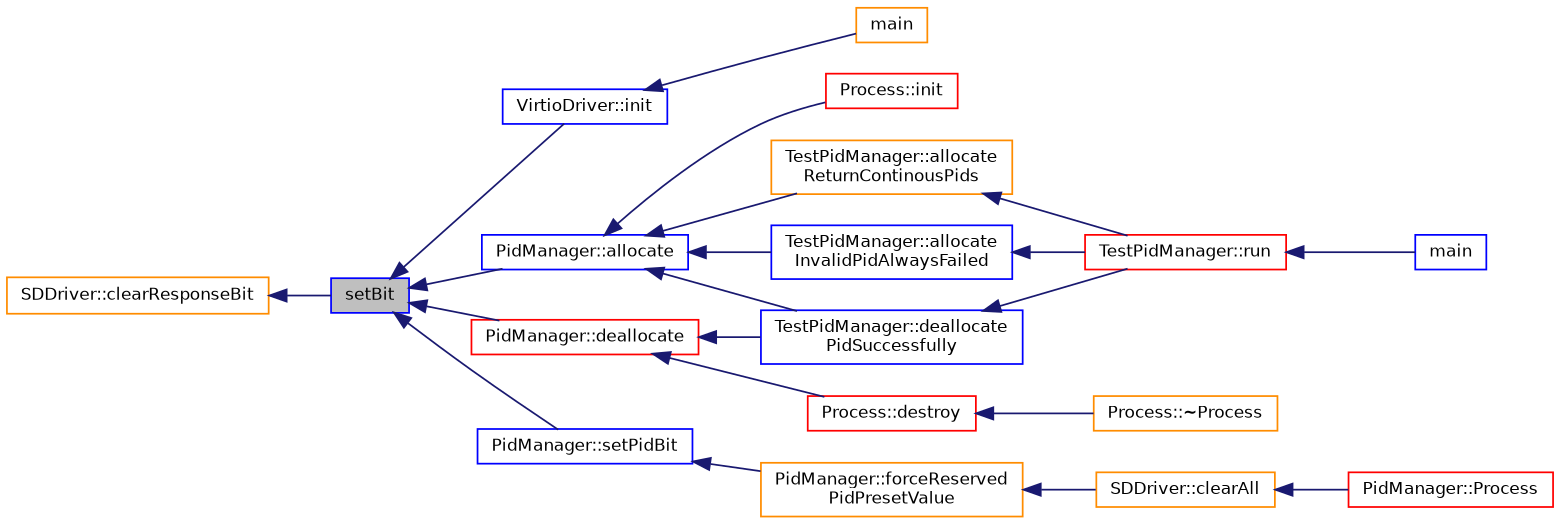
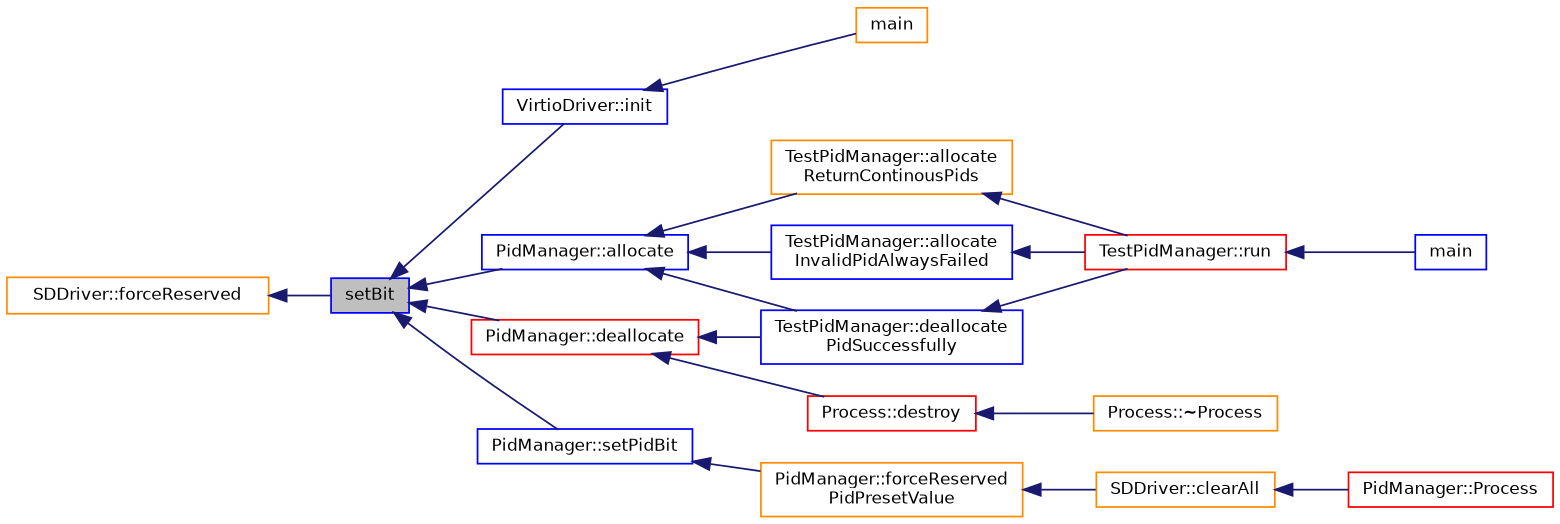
(892, 91) -> none
(138, 296) -> (138, 296)
